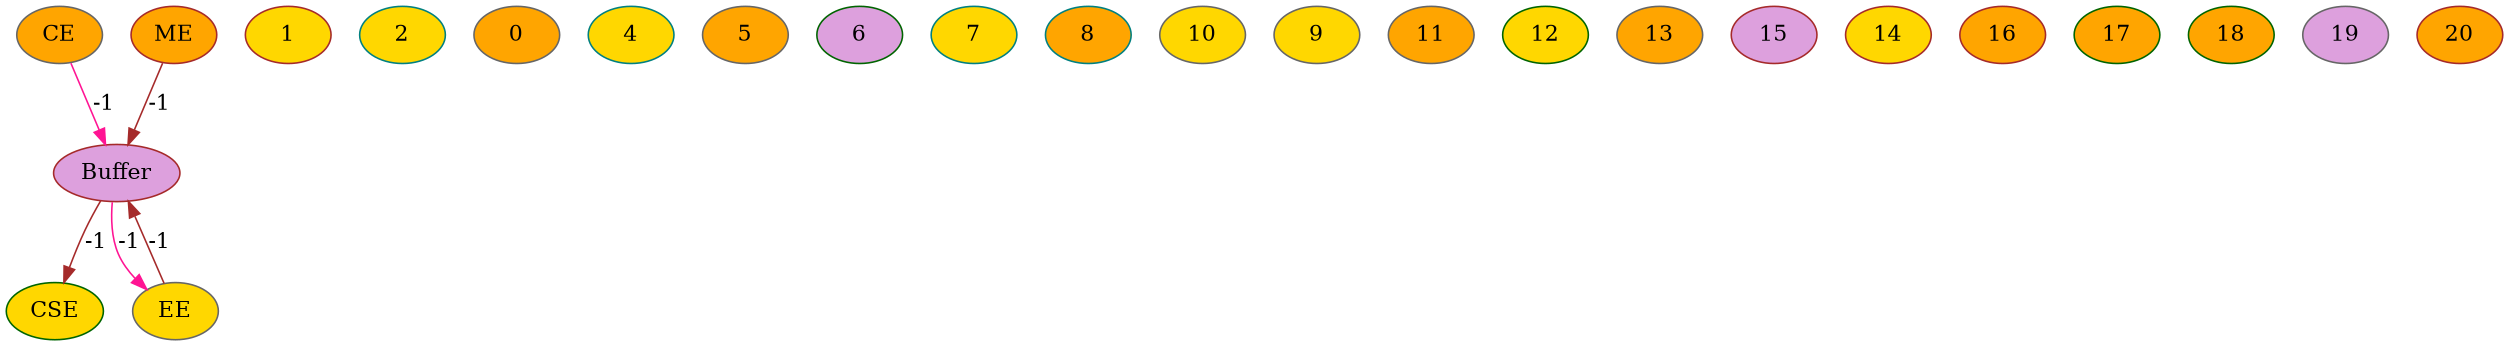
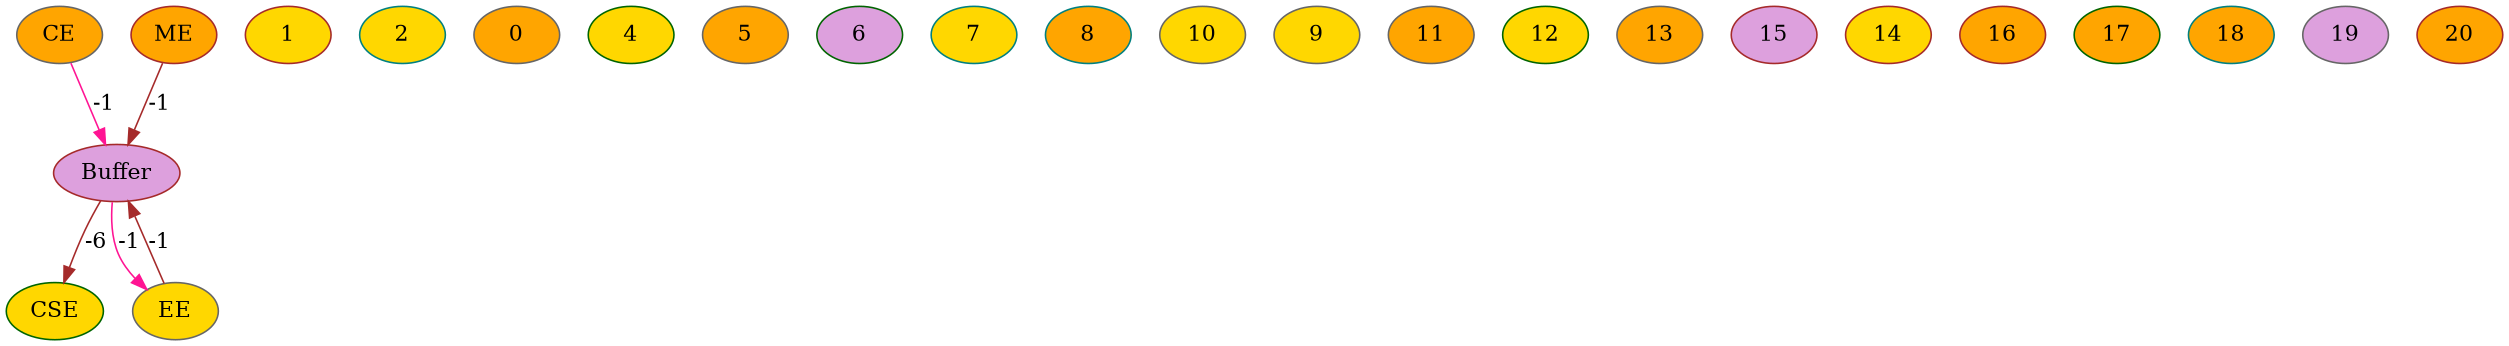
(631, 35) -> (631, 35)
(2231, 35) -> (2231, 35)
(96, 242) -> (96, 242)
